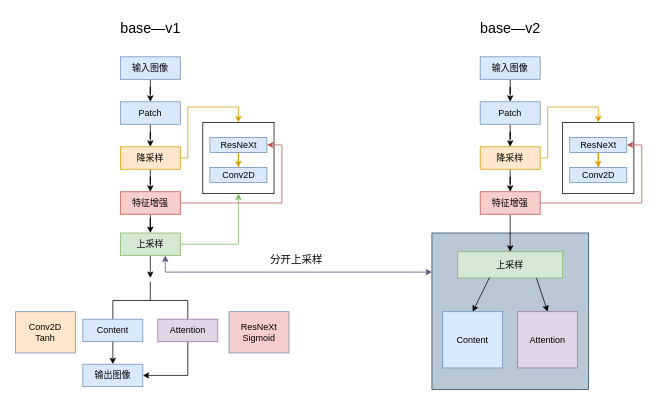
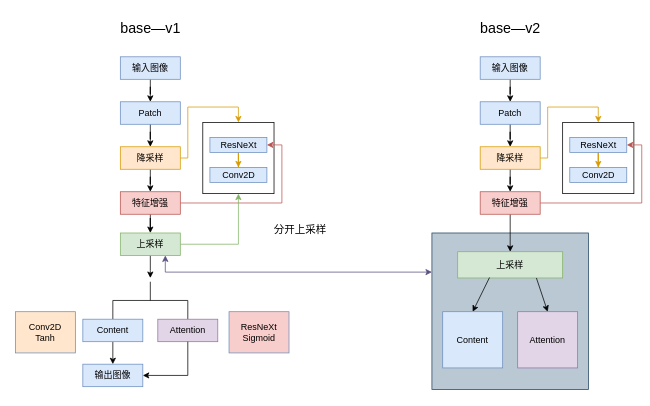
(297, 259) -> (300, 229)
